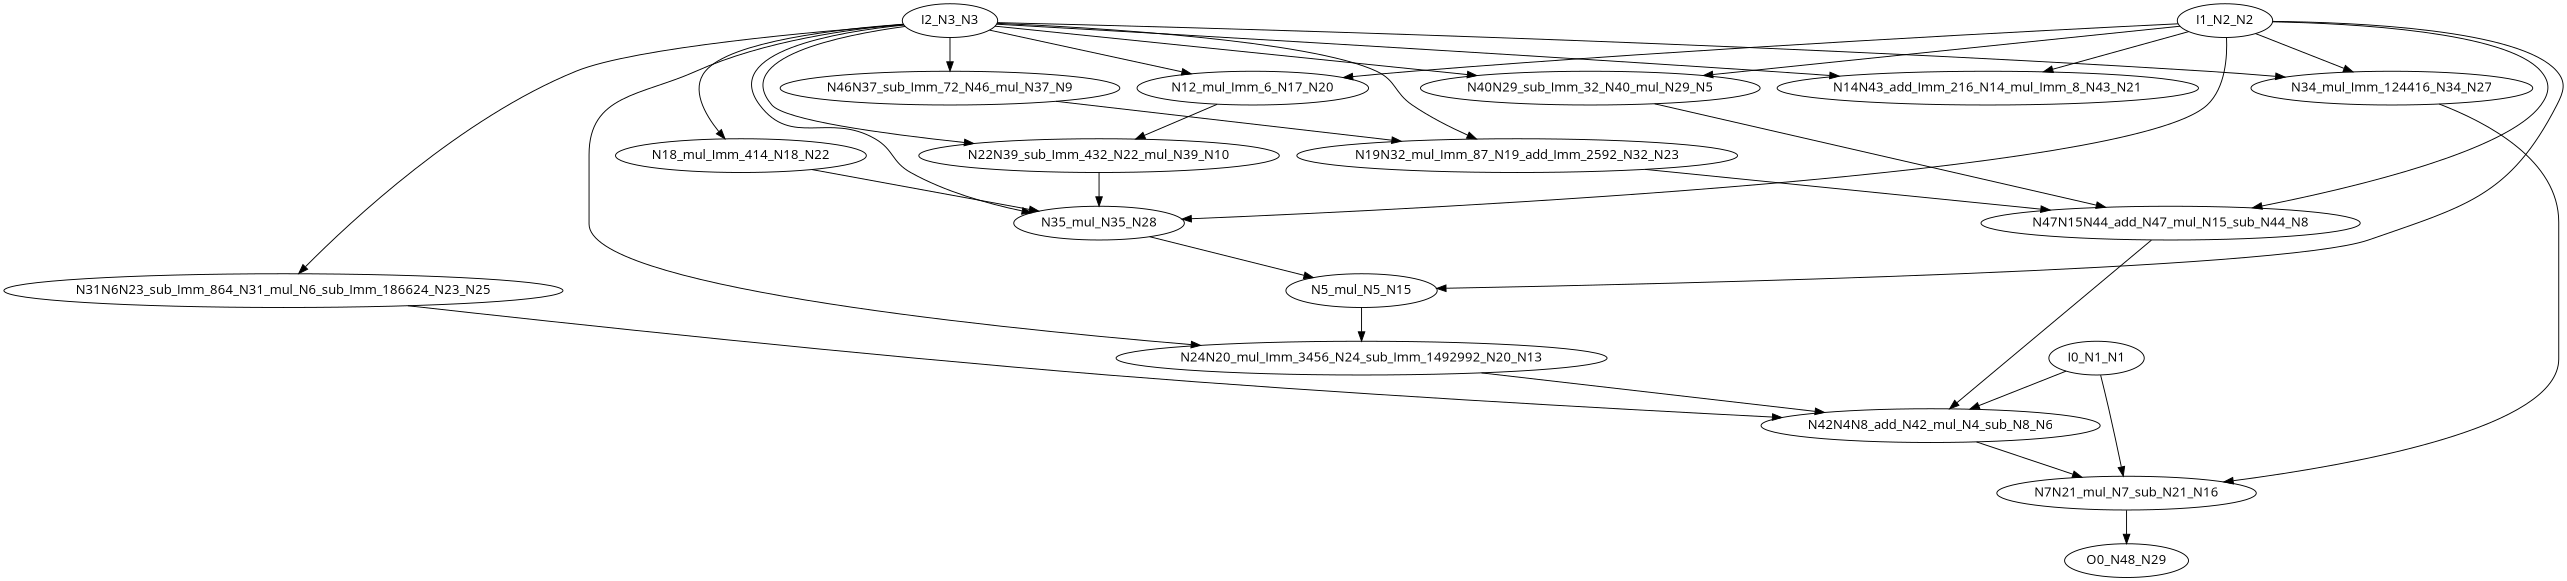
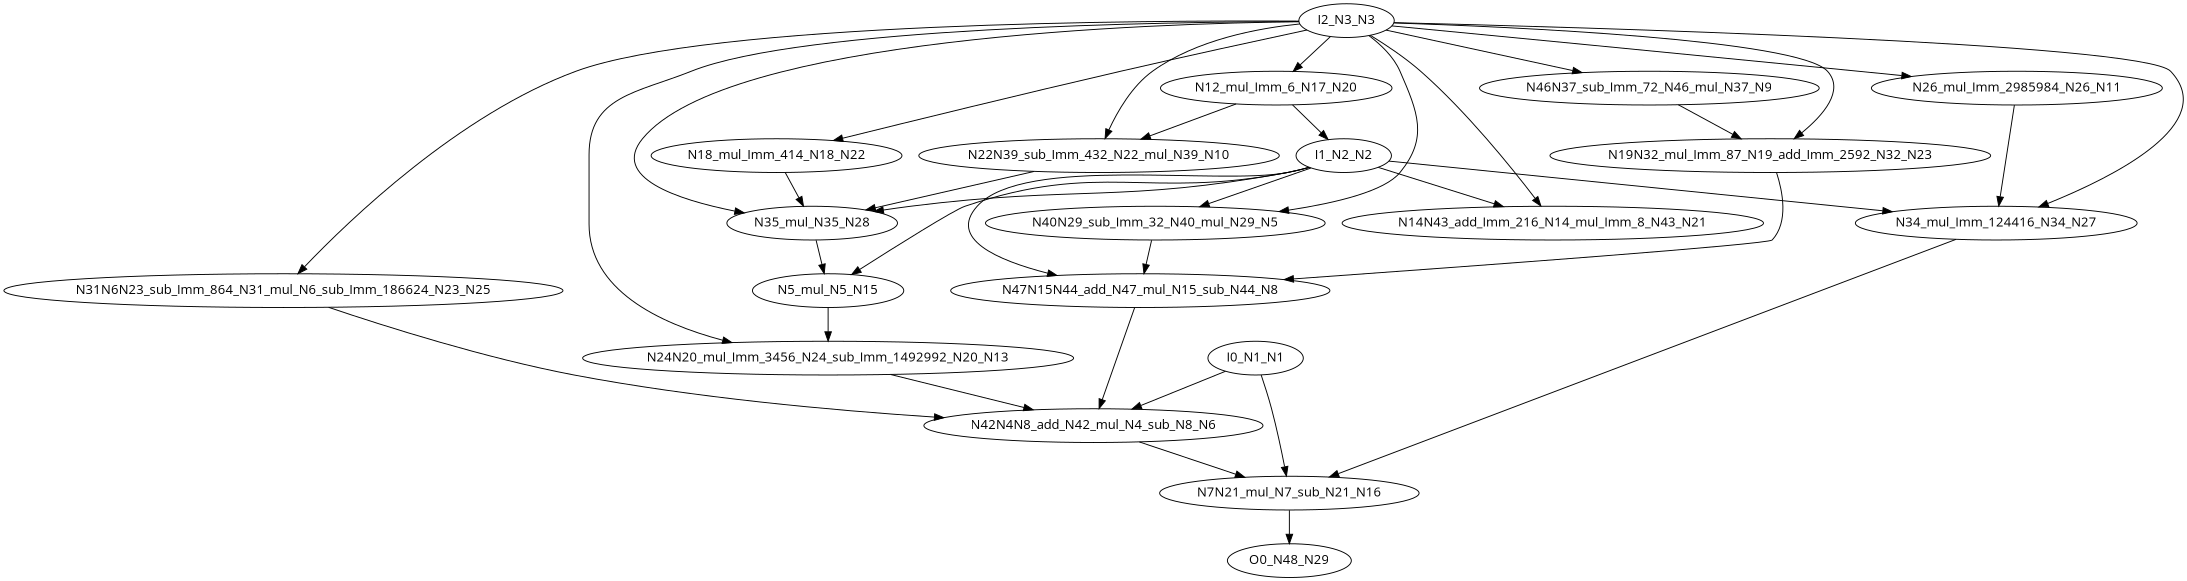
(1807, 44) -> (1307, 119)
none -> (2017, 88)
